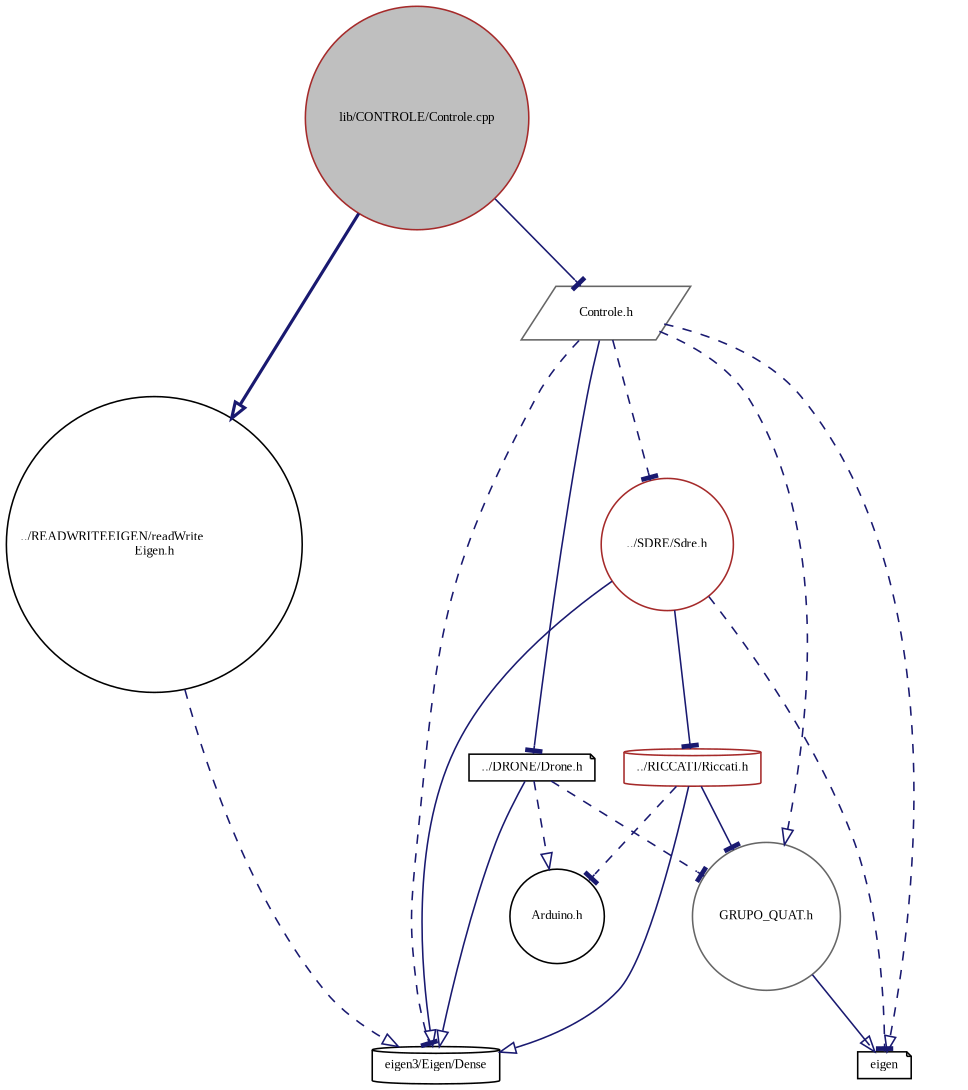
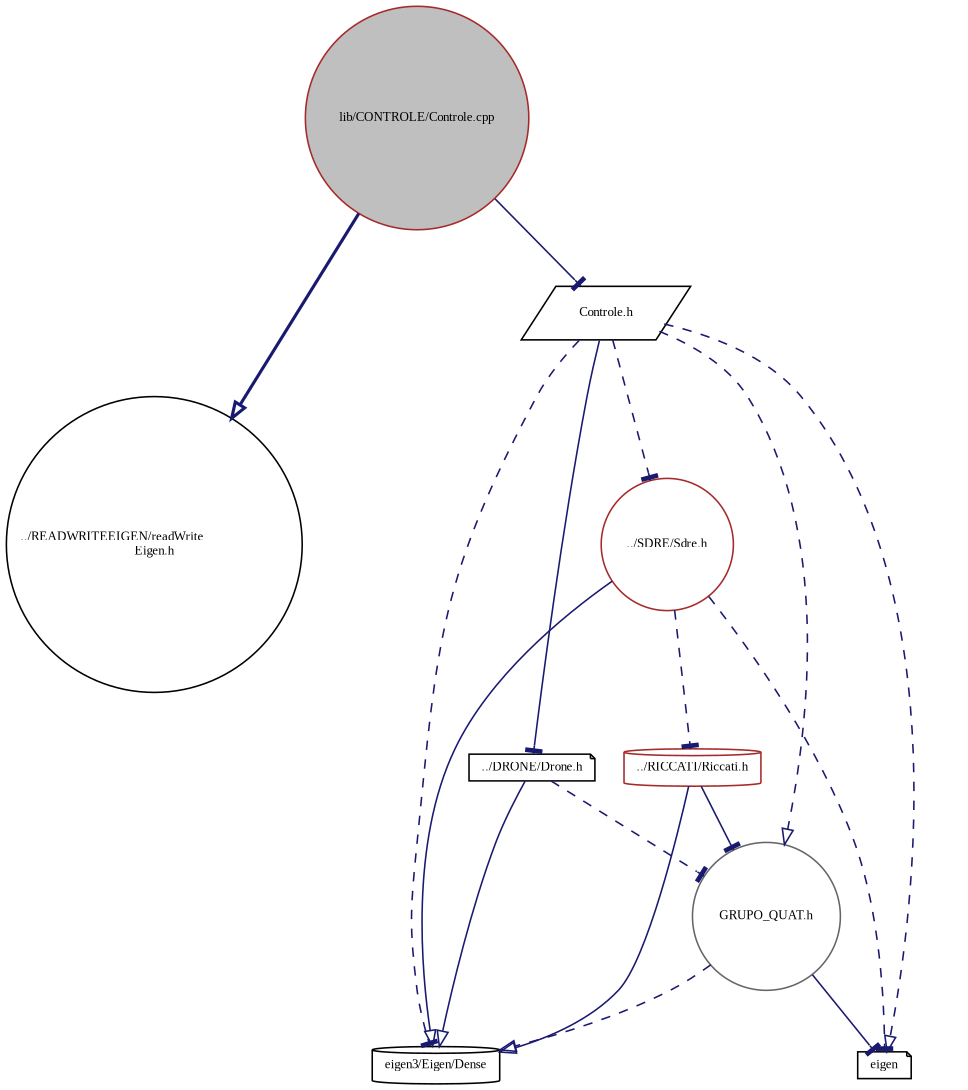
(606, 313) -> (606, 313)
(682, 676) -> (682, 676)
(256, 882) -> (617, 1014)
(557, 916) -> none
(841, 1010) -> (841, 1010)
